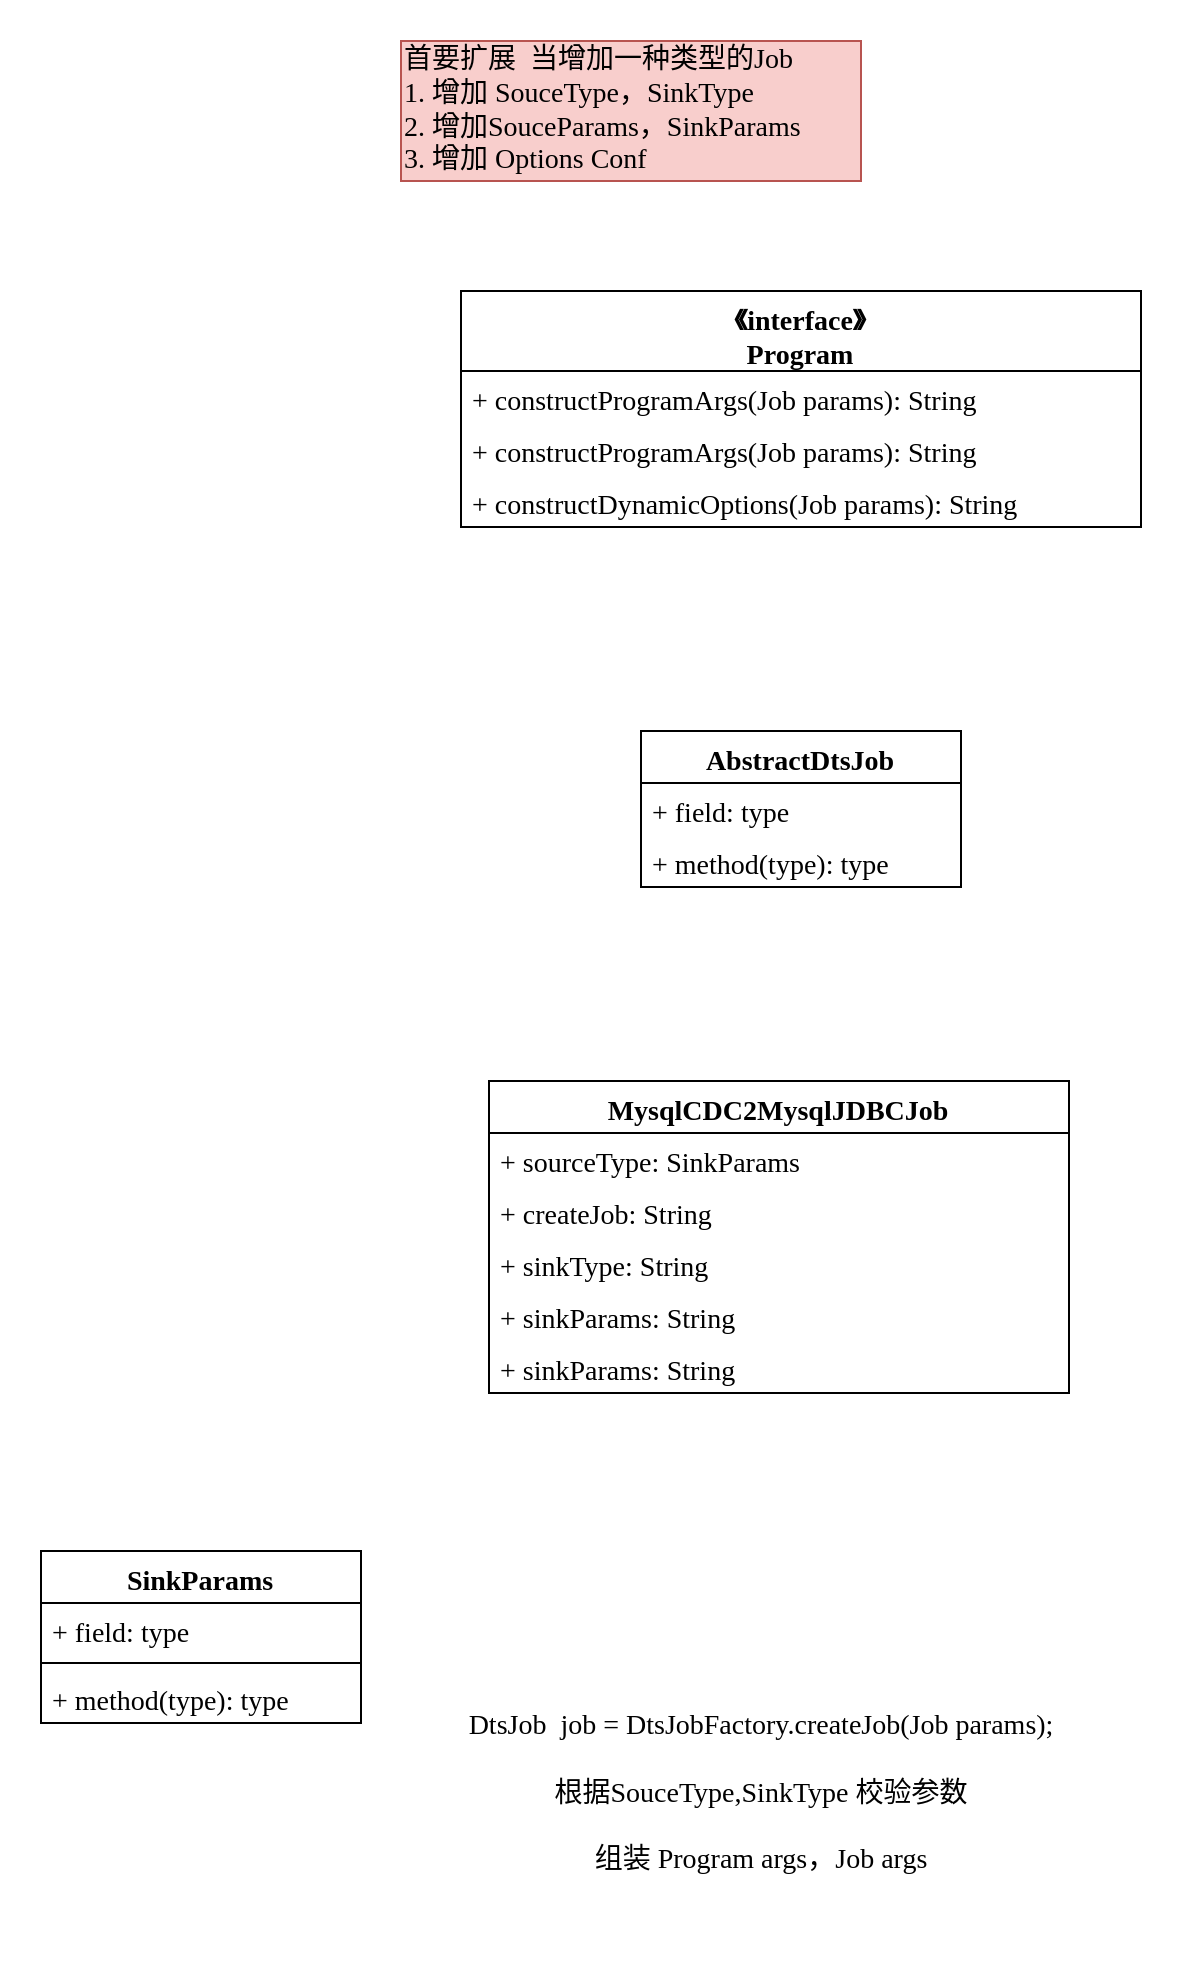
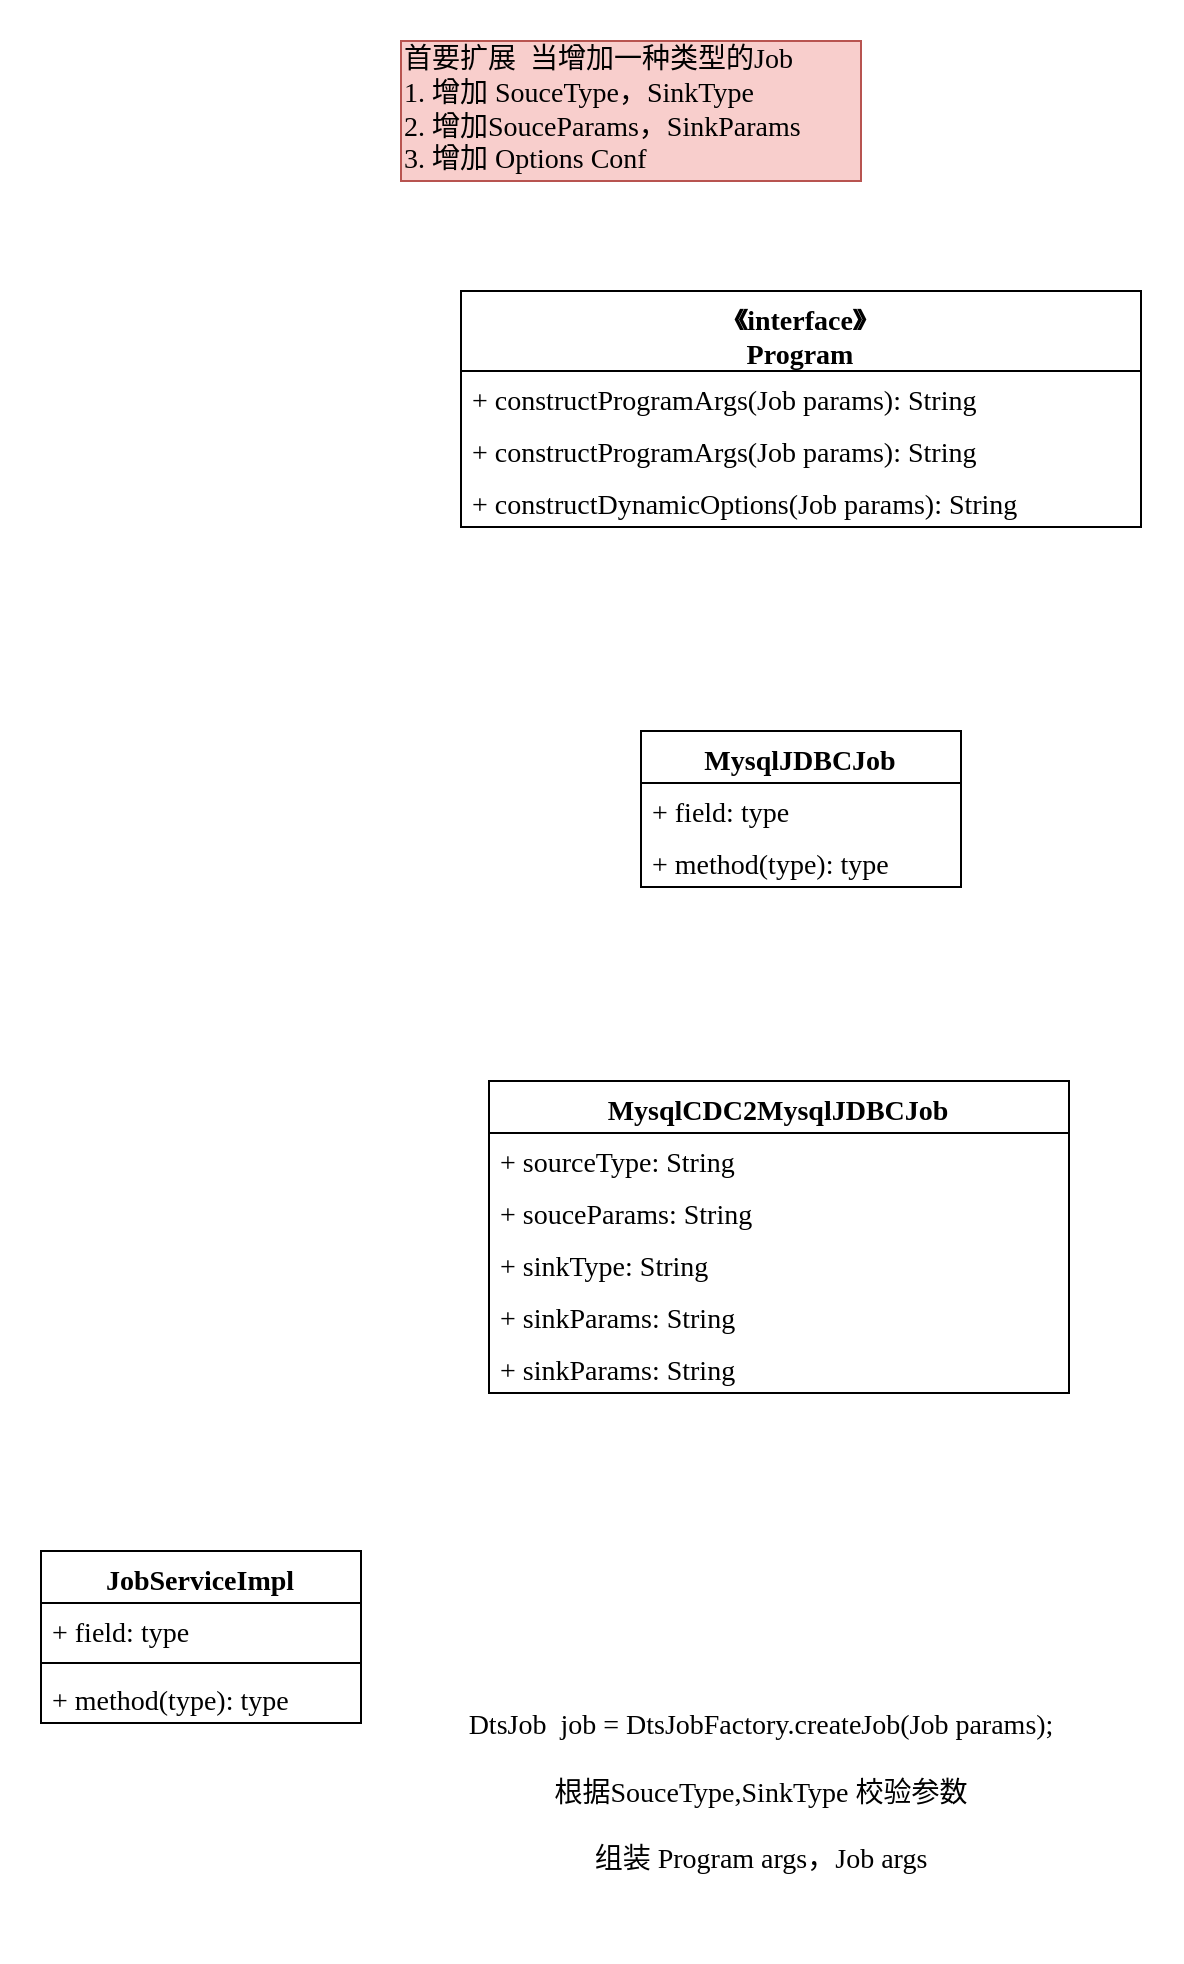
(800, 761) -> (800, 761)
(674, 1163) -> (642, 1163)
(634, 1215) -> (650, 1215)
(200, 1581) -> (200, 1581)
